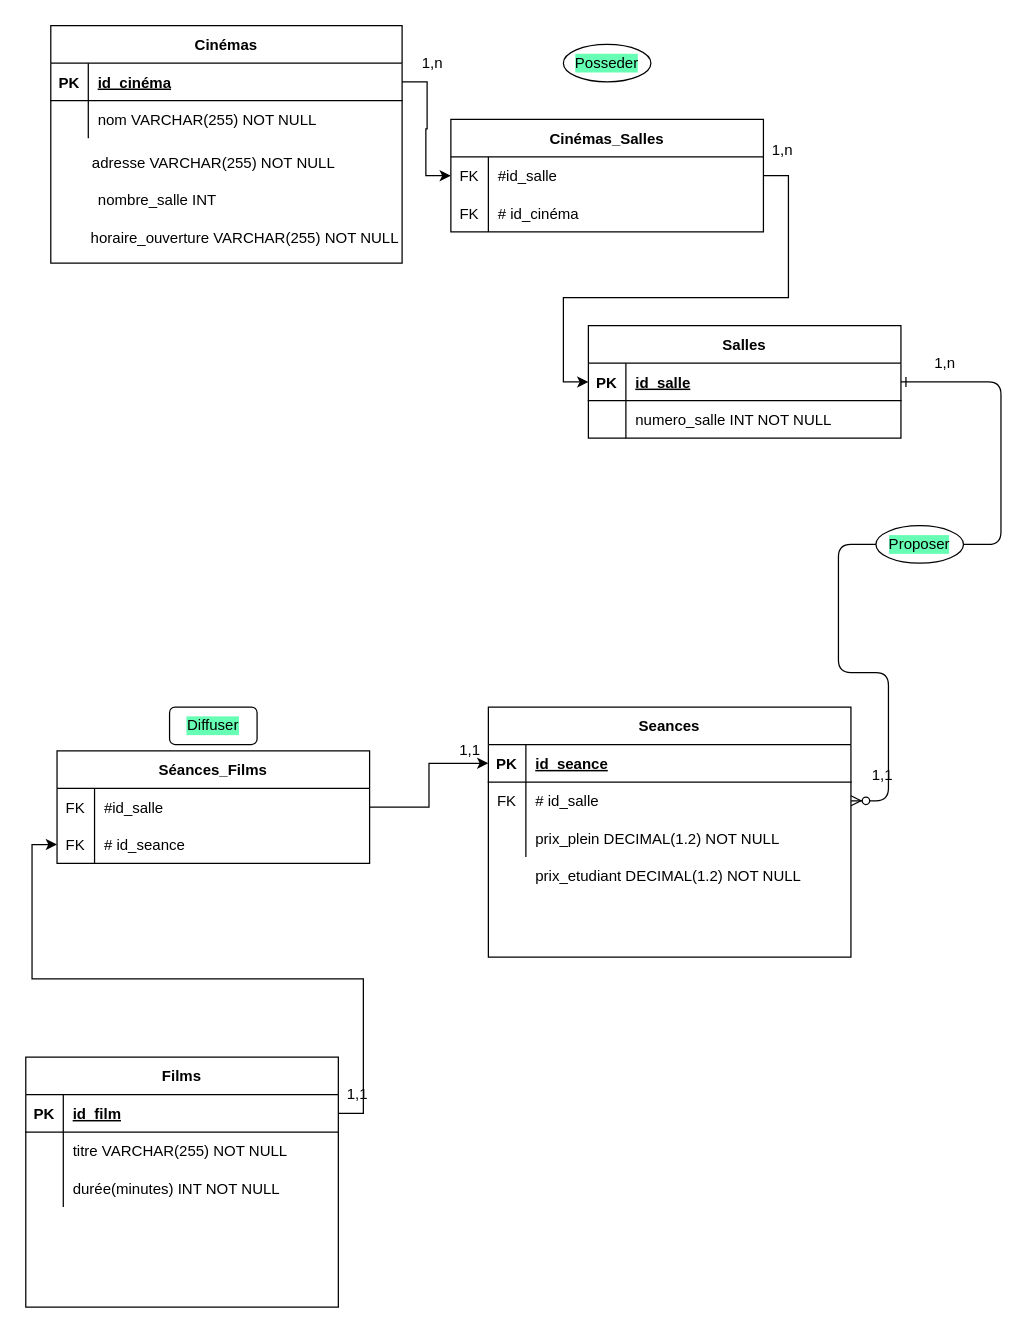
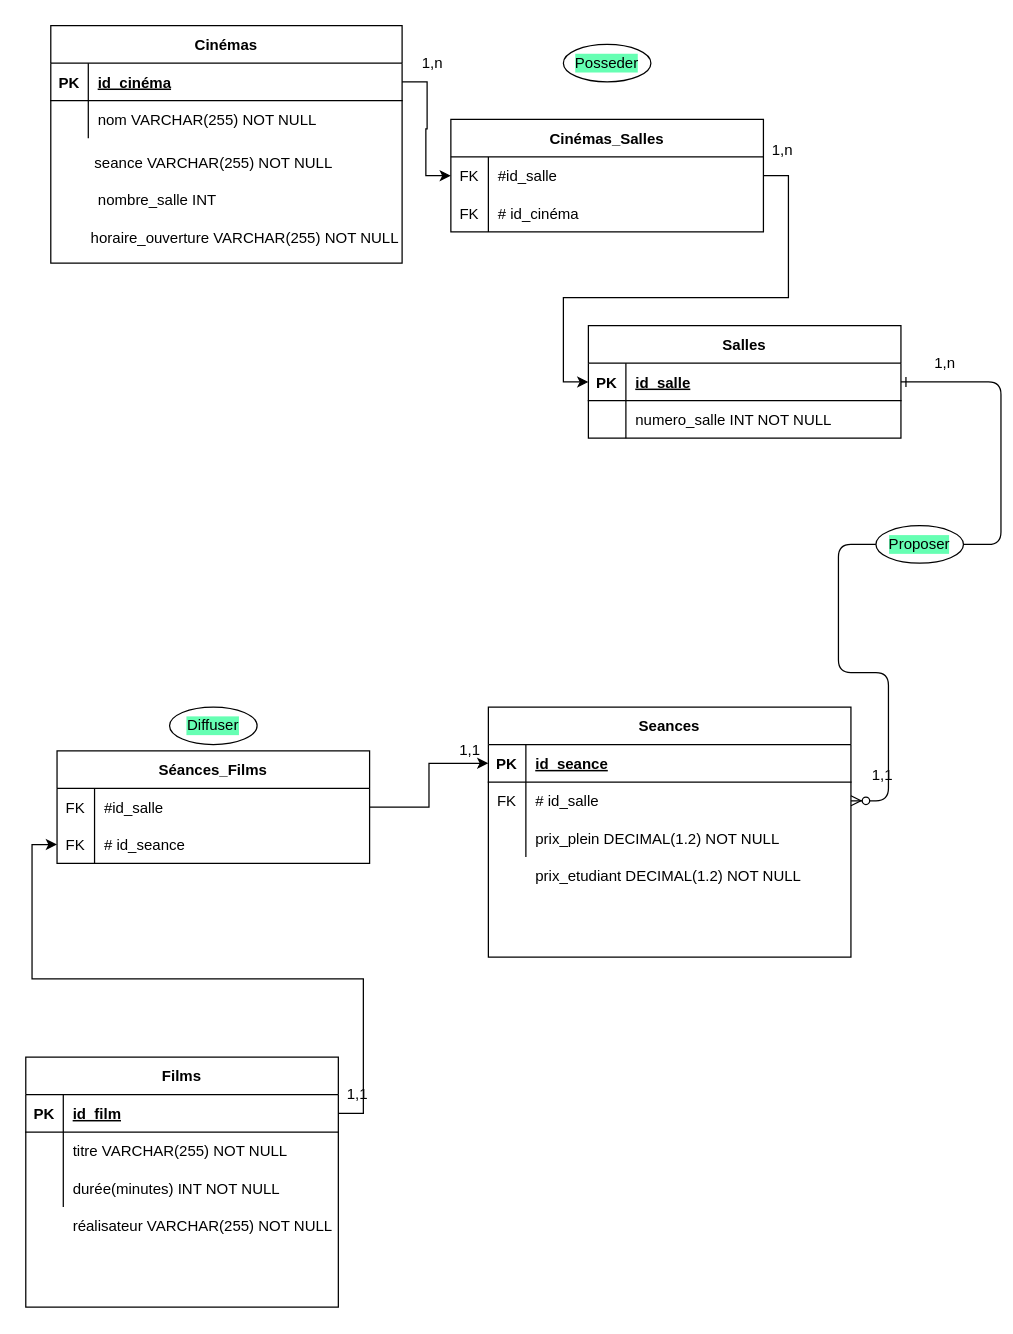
(214, 163) -> (214, 163)
(213, 726) -> (213, 726)
none -> (201, 1226)
